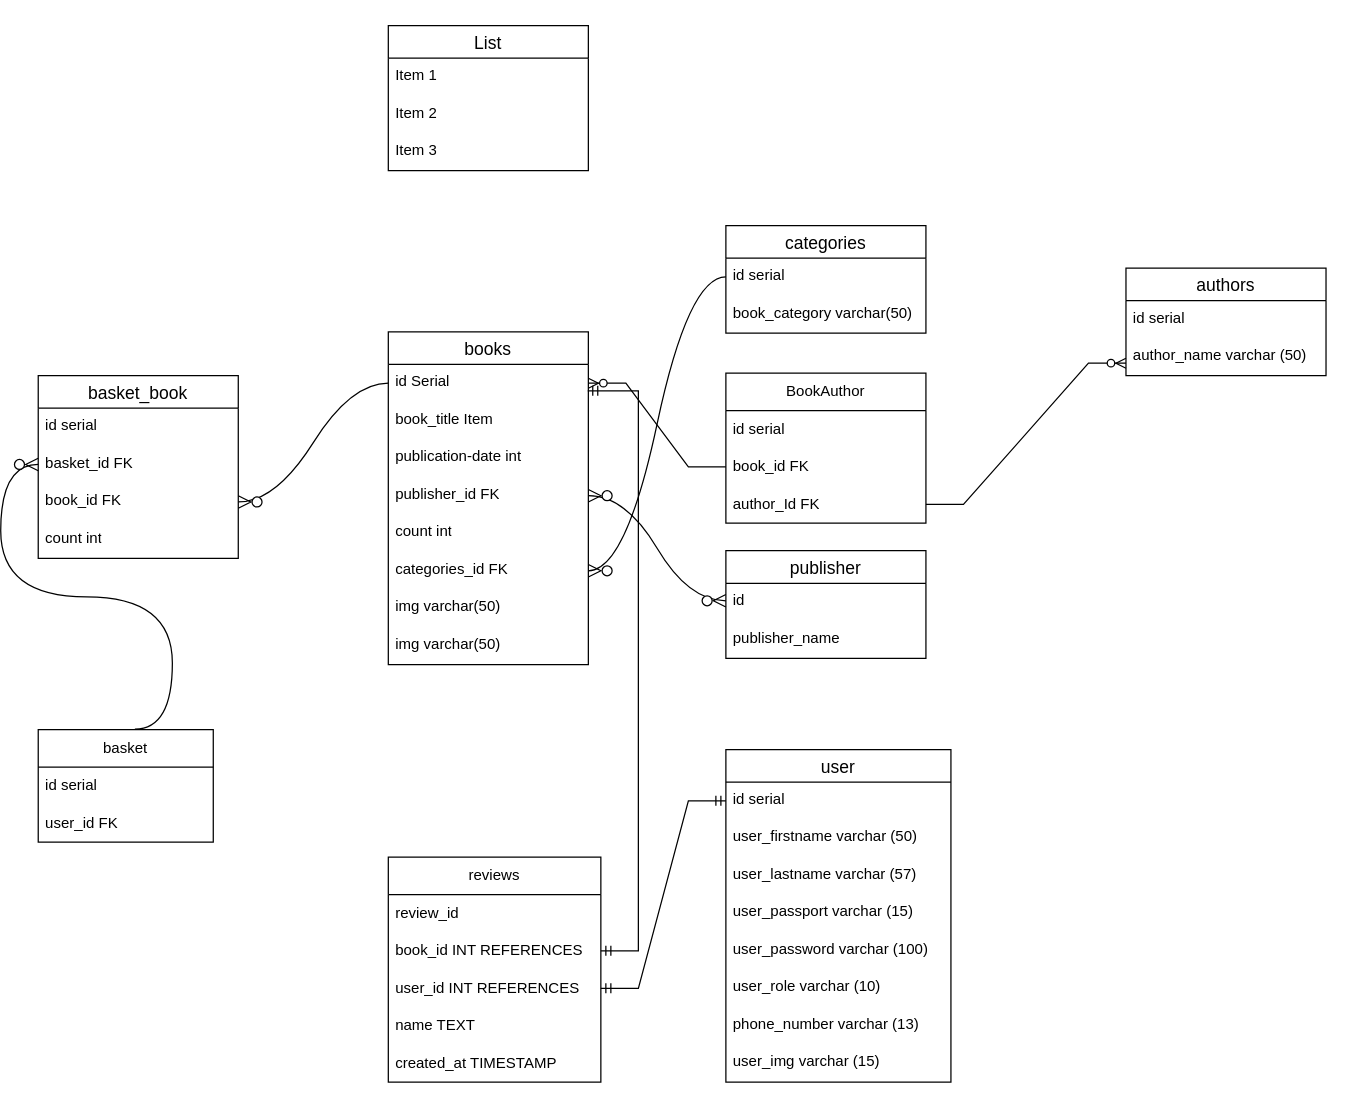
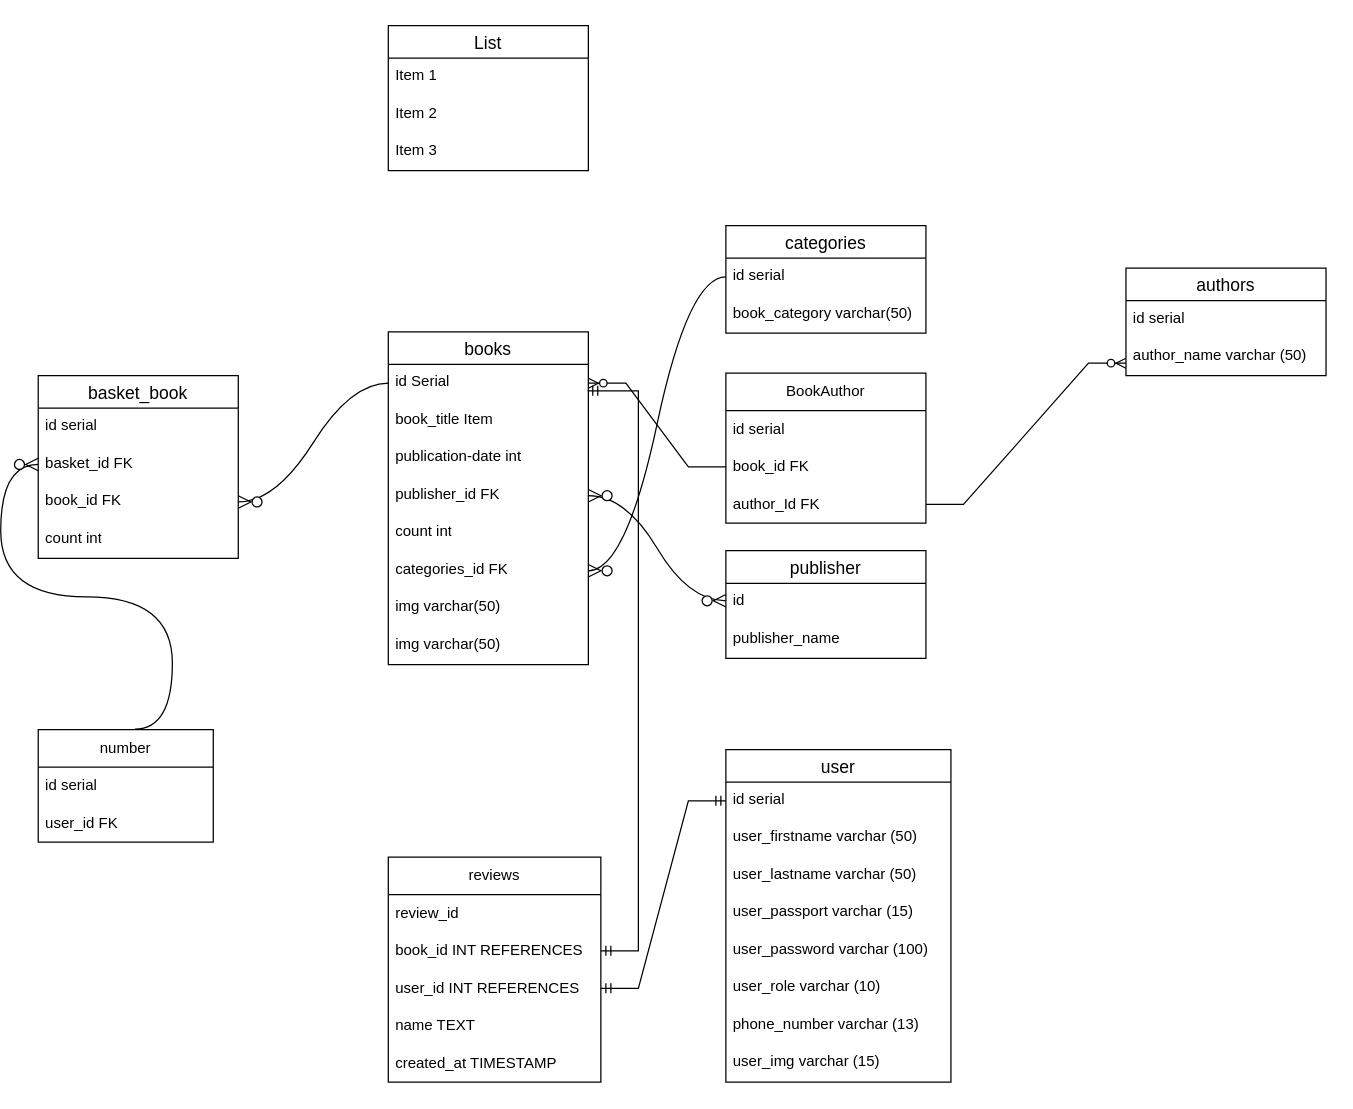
(126, 748) -> (126, 748)
(836, 875) -> (836, 875)
